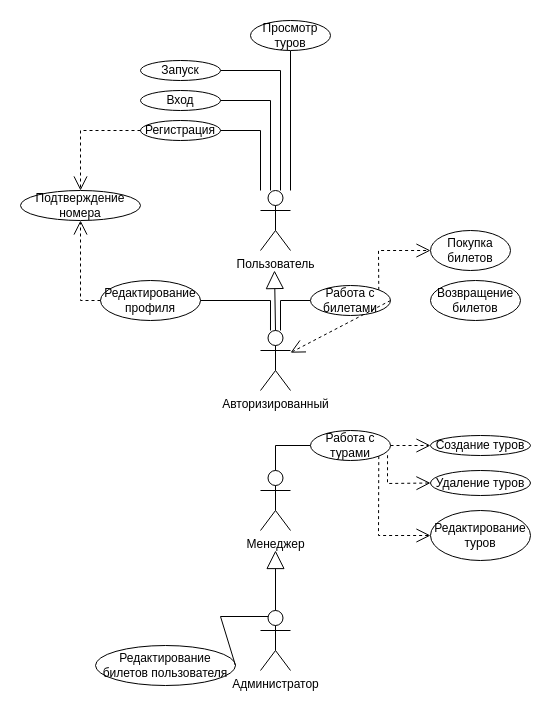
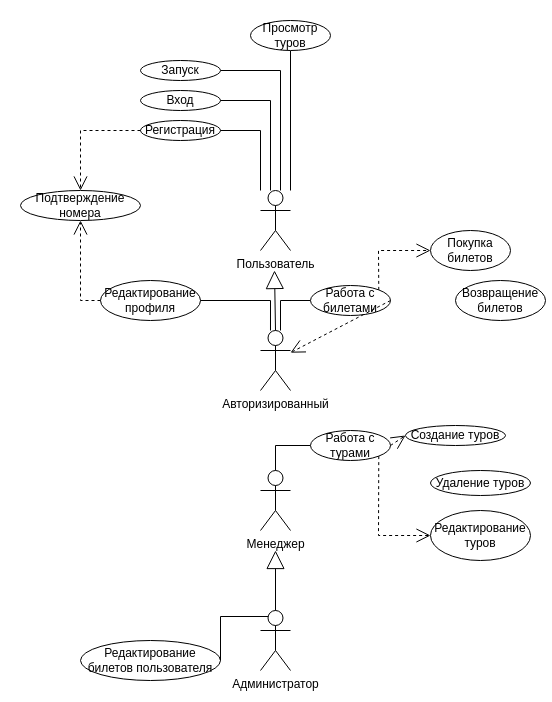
(476, 301) -> (501, 301)
(481, 446) -> (456, 436)
(394, 483) -> none
(166, 666) -> (151, 661)
